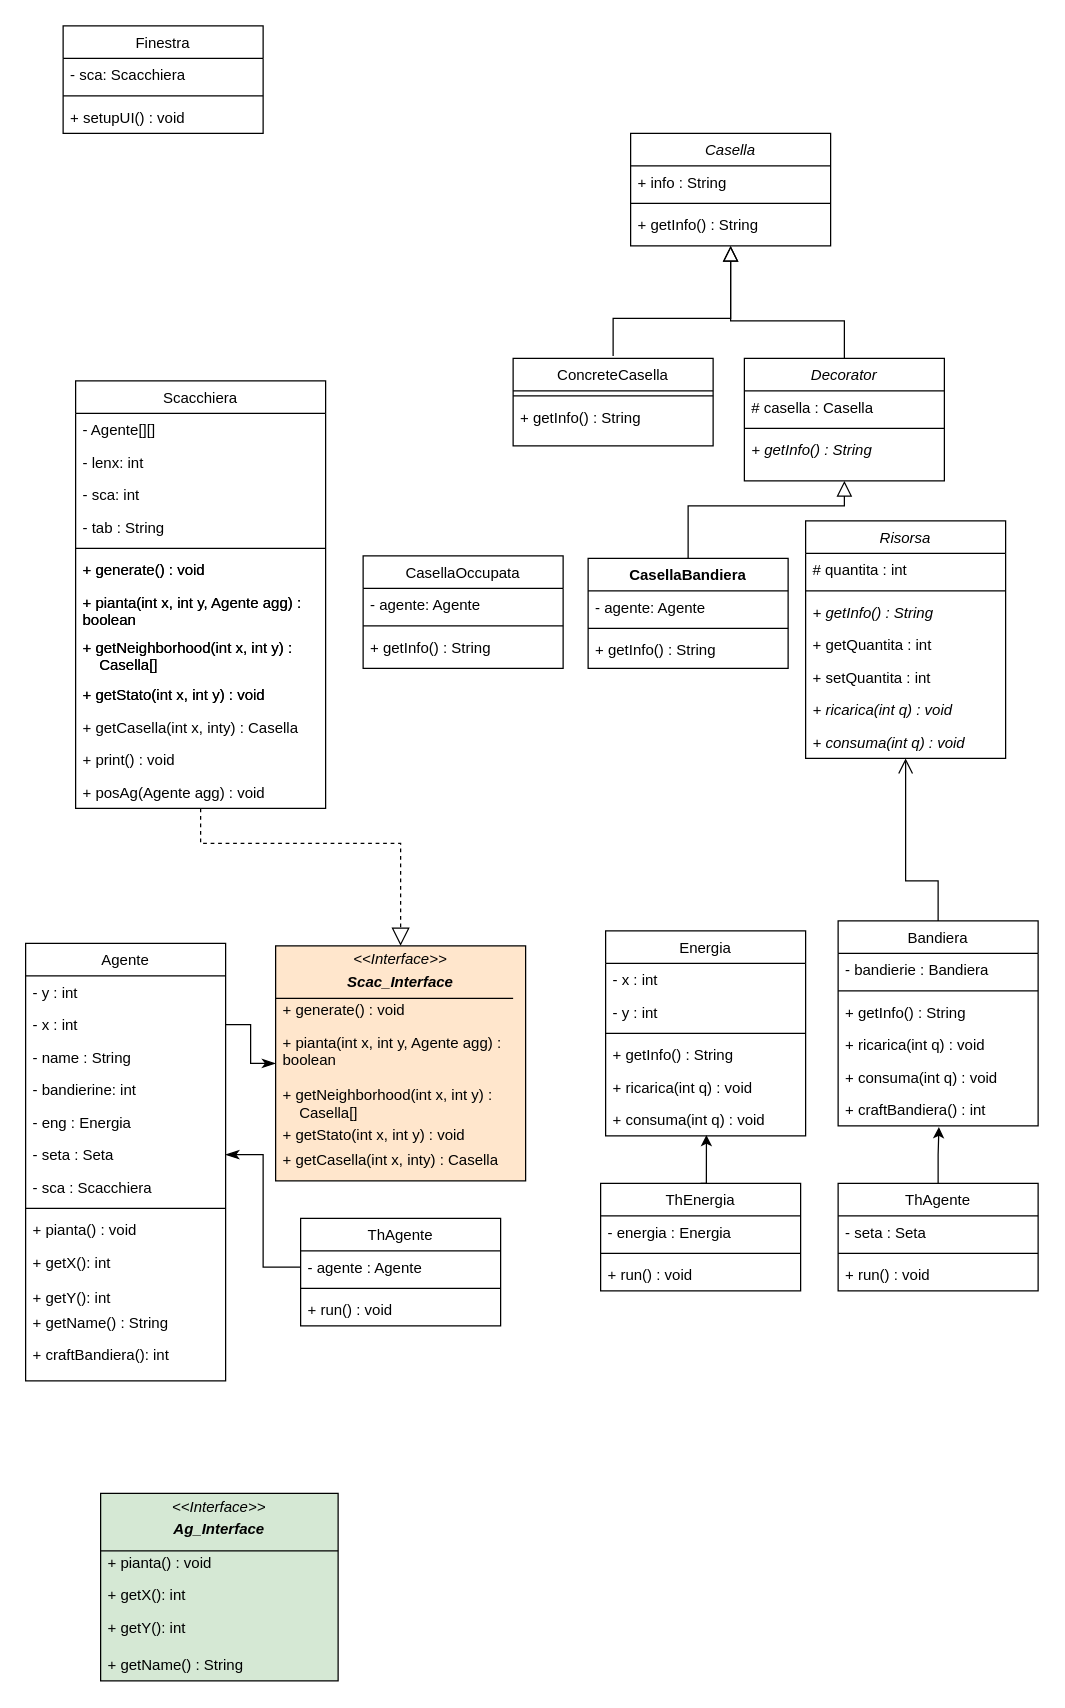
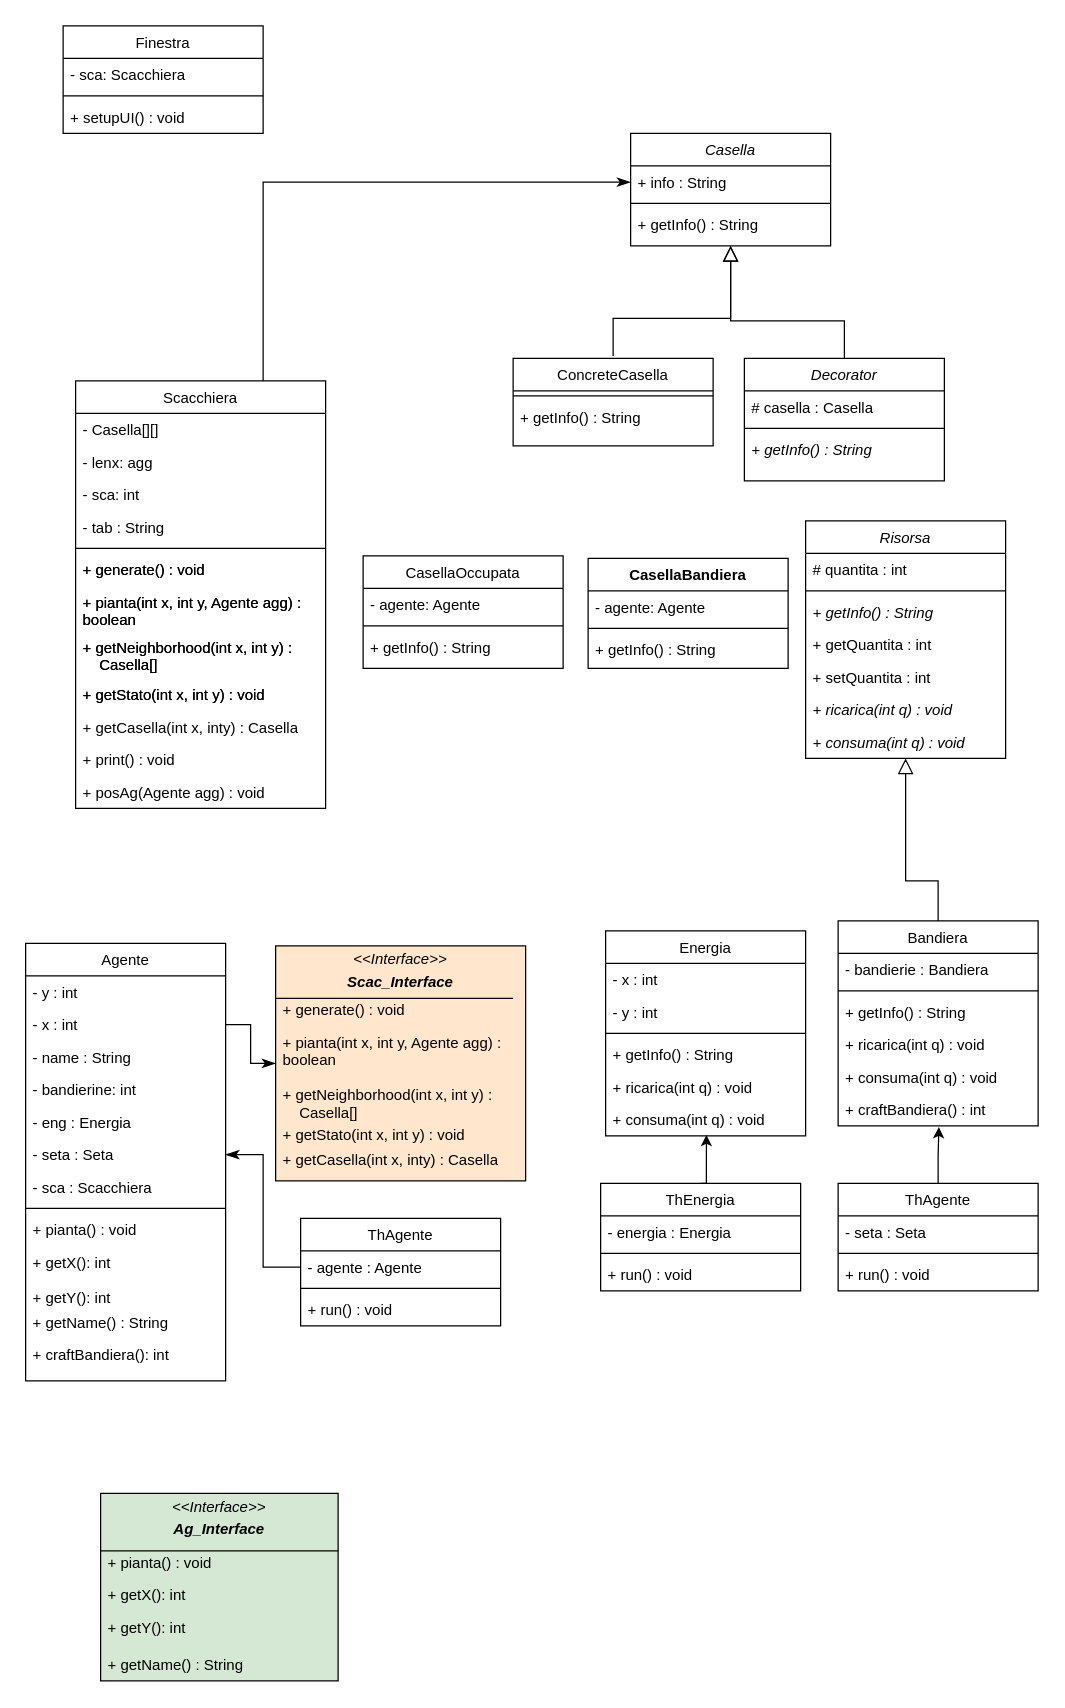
none -> (342, 182)
(131, 430) -> (131, 430)
(119, 463) -> (121, 463)
(744, 506) -> none
(906, 768) -> (906, 774)
(327, 843) -> none
